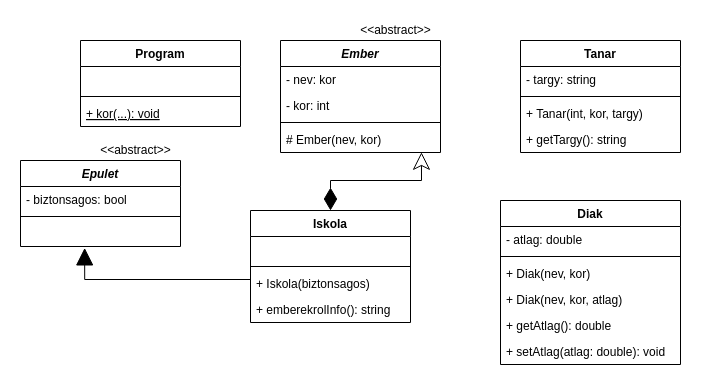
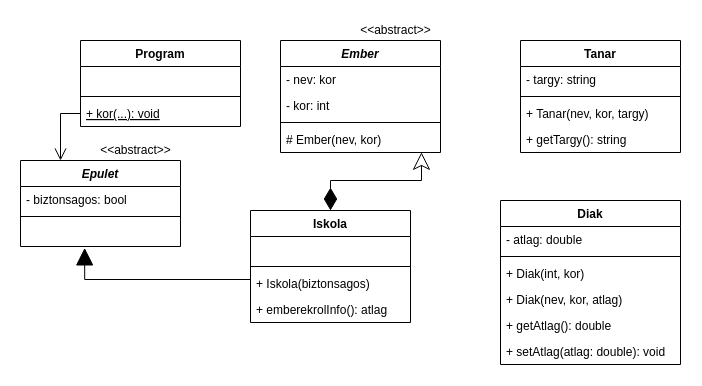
(597, 114) -> (599, 114)
none -> (61, 127)
(554, 274) -> (552, 274)
(336, 310) -> (332, 310)
